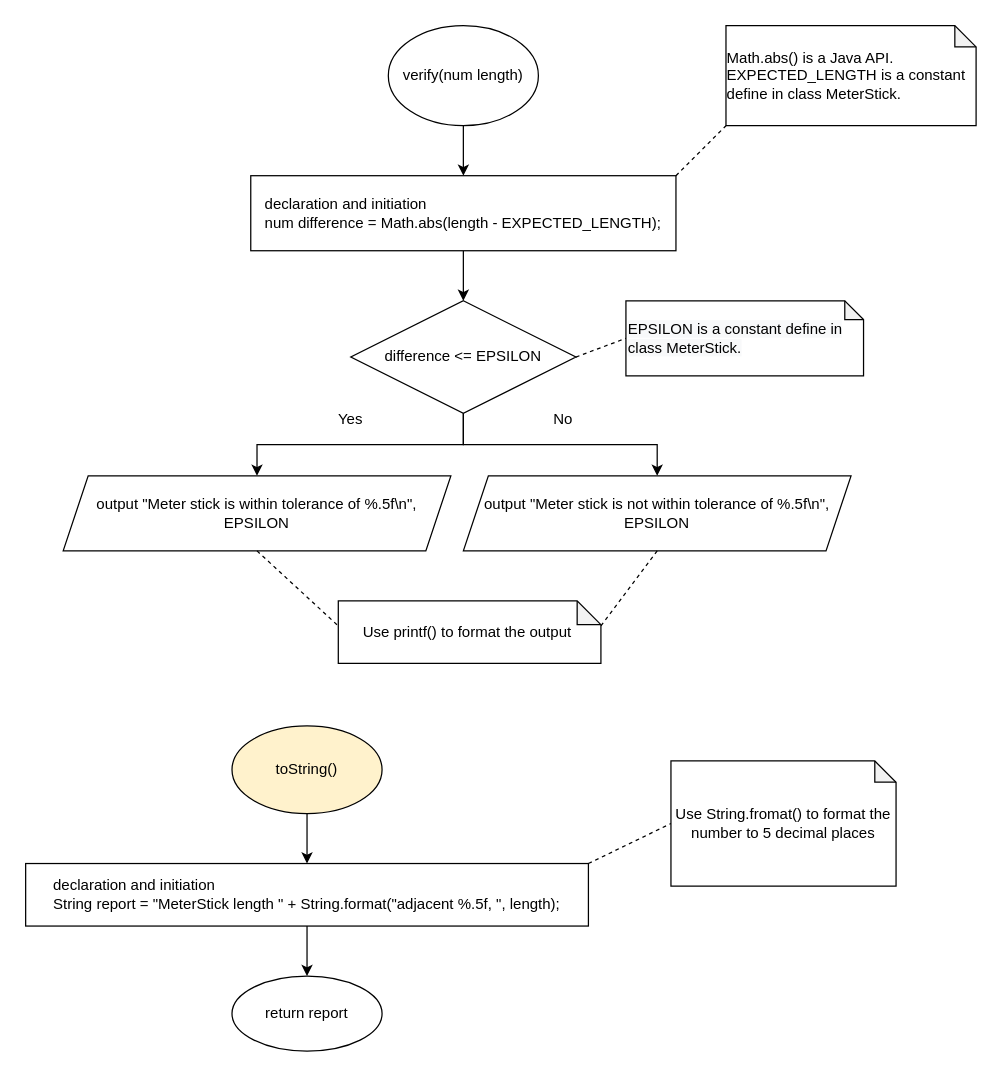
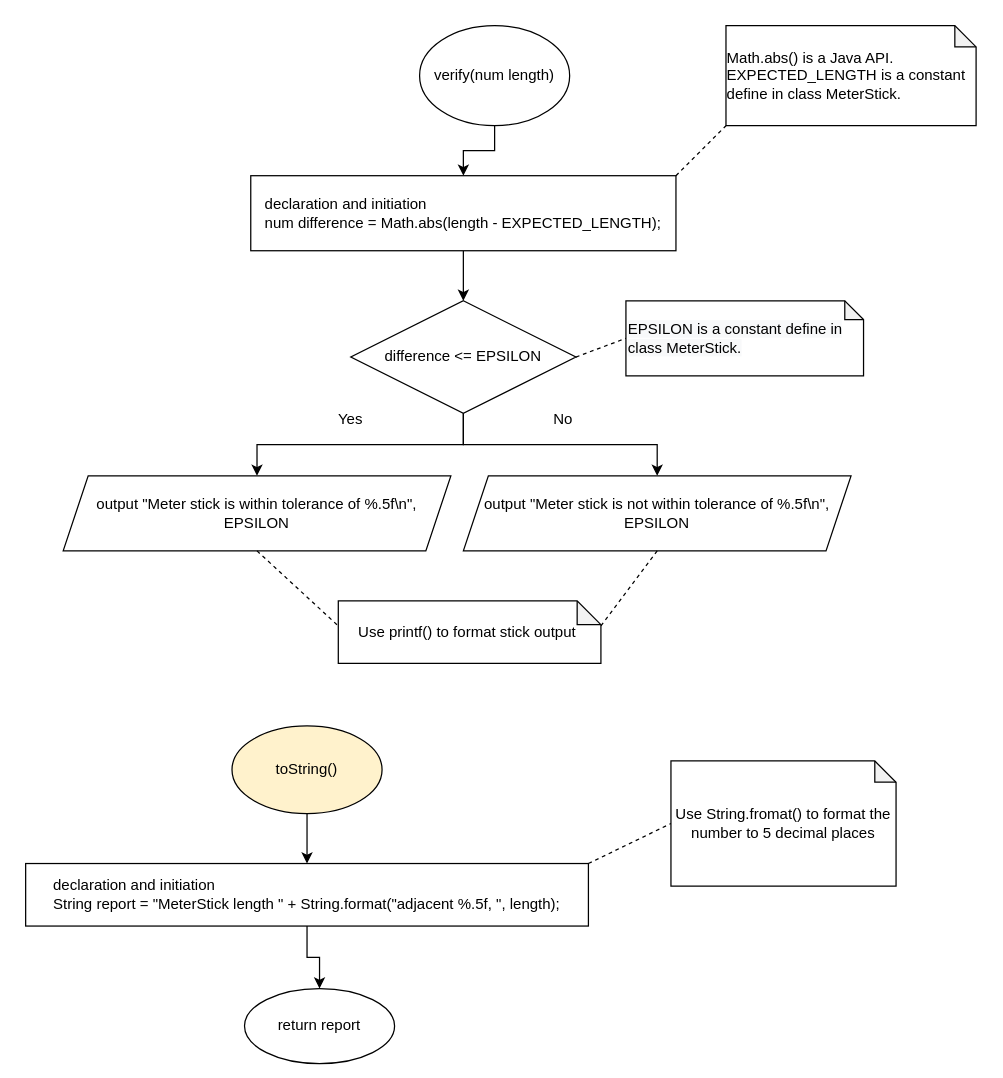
(463, 76) -> (494, 76)
(469, 632) -> (469, 632)
(307, 1013) -> (319, 1026)
